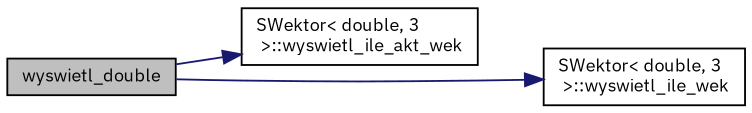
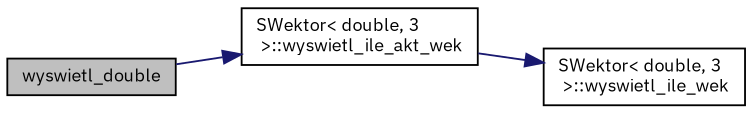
(351, 81) -> (502, 57)
